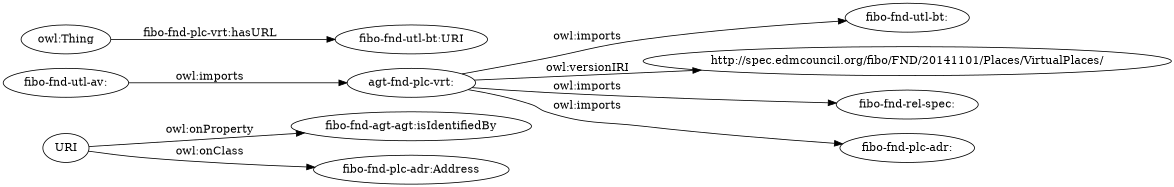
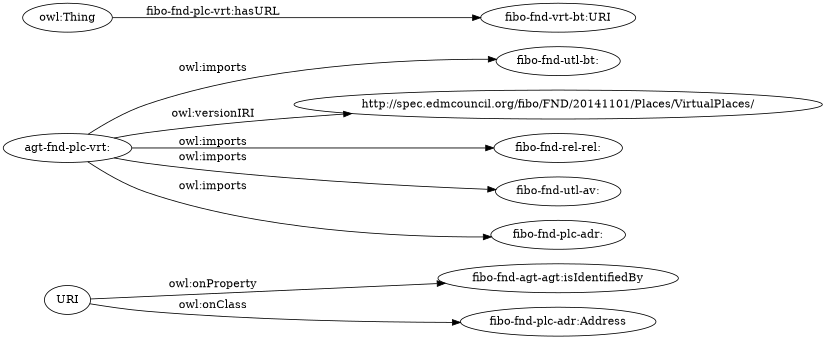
(411, 39) -> (558, 18)
(234, 83) -> (300, 179)
(907, 105) -> (558, 148)
